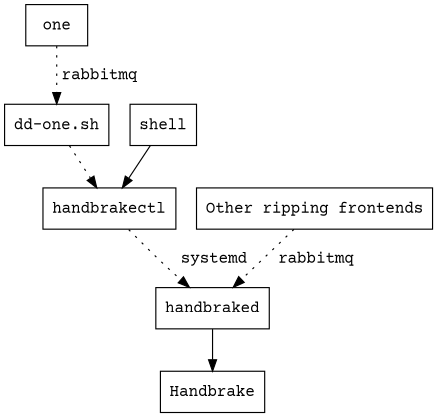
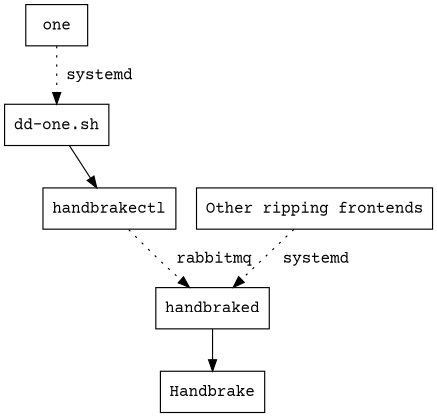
(95, 75) -> (95, 75)
(163, 125) -> none
(80, 162) -> (80, 162)
(210, 258) -> (210, 258)
(312, 258) -> (312, 258)
